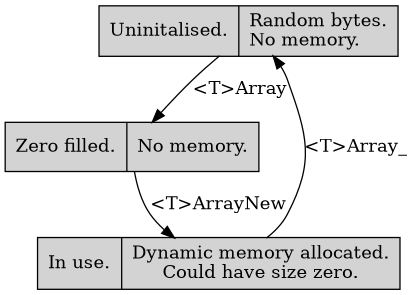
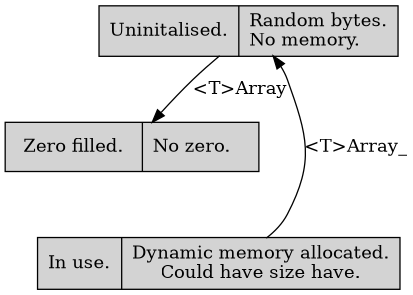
(193, 146) -> (192, 146)
(144, 203) -> none
(261, 272) -> (261, 272)
